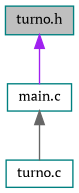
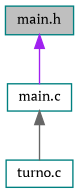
(40, 20) -> (40, 20)
